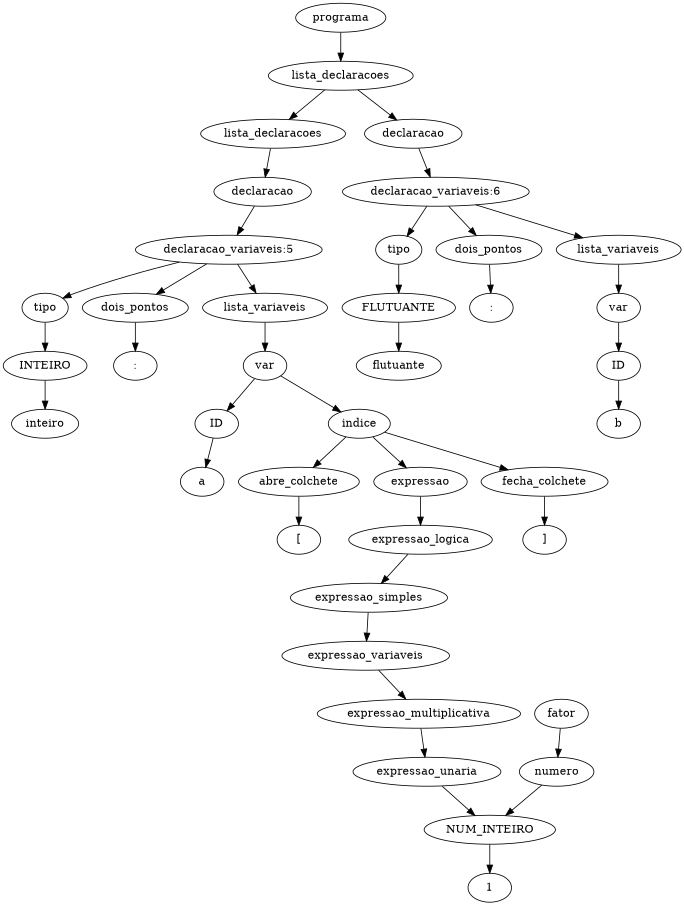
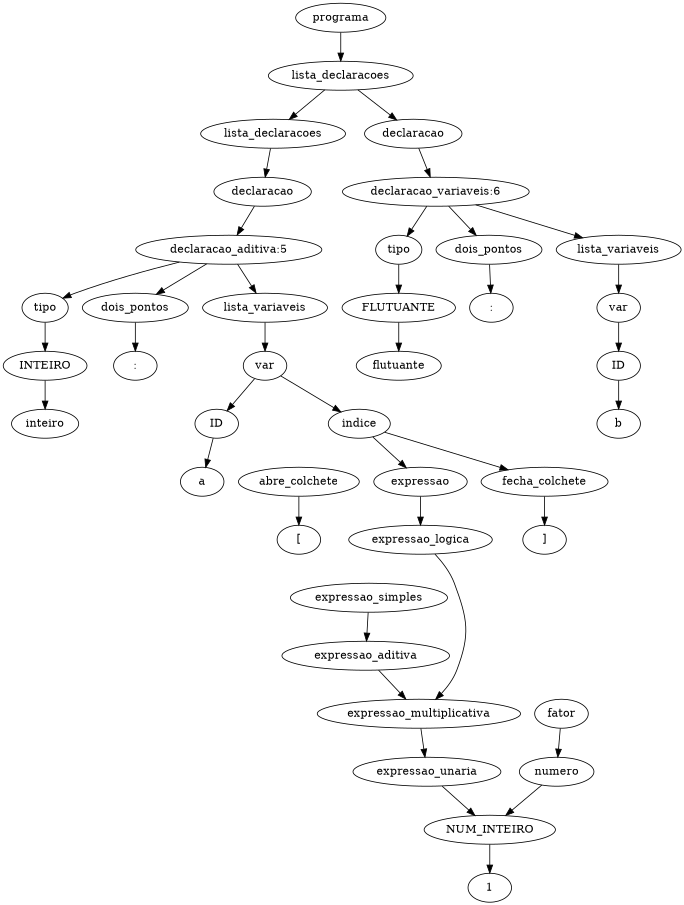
(229, 250) -> (229, 250)
(333, 449) -> none
(397, 566) -> (465, 623)
(366, 656) -> (366, 656)
